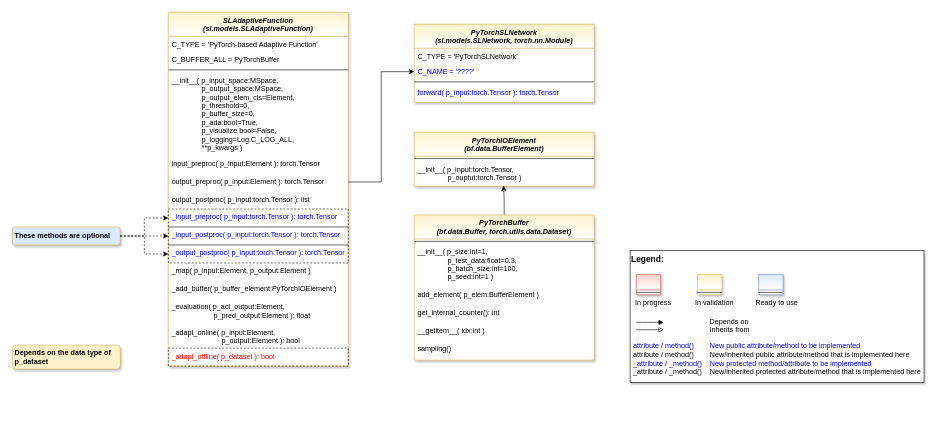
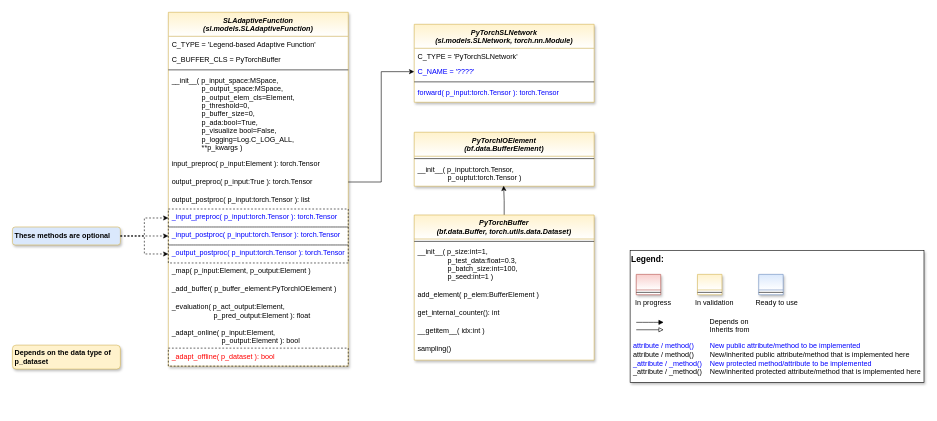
(249, 44) -> (247, 44)
(226, 60) -> (226, 60)
(259, 181) -> (254, 181)
